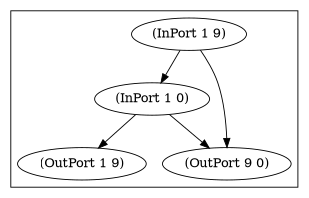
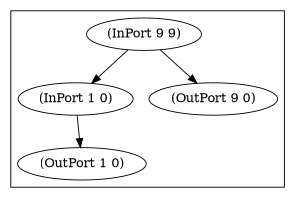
(189, 34) -> (144, 34)
(186, 128) -> none
(82, 164) -> (82, 164)
